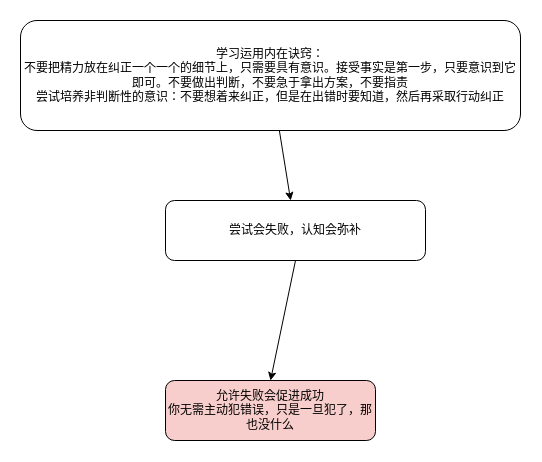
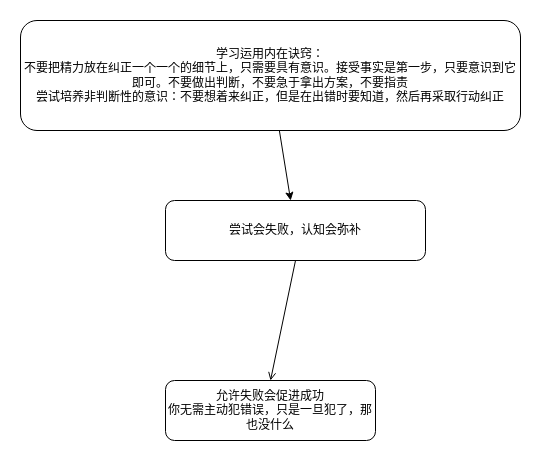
(272, 372) -> (272, 374)
(271, 411) -> (271, 411)
